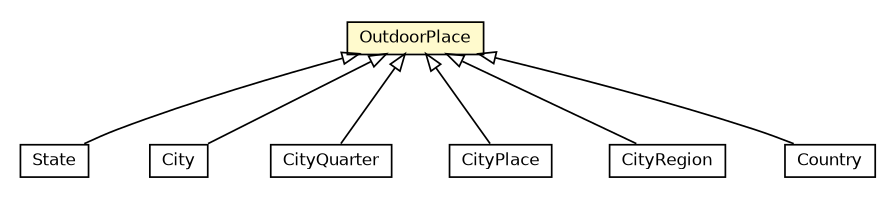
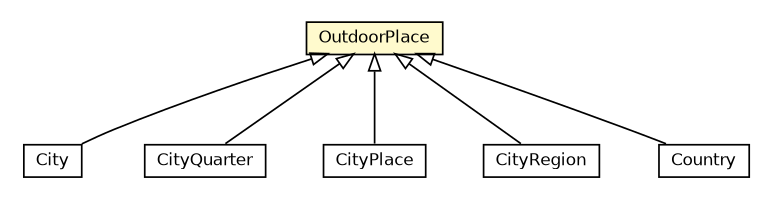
(54, 160) -> none
